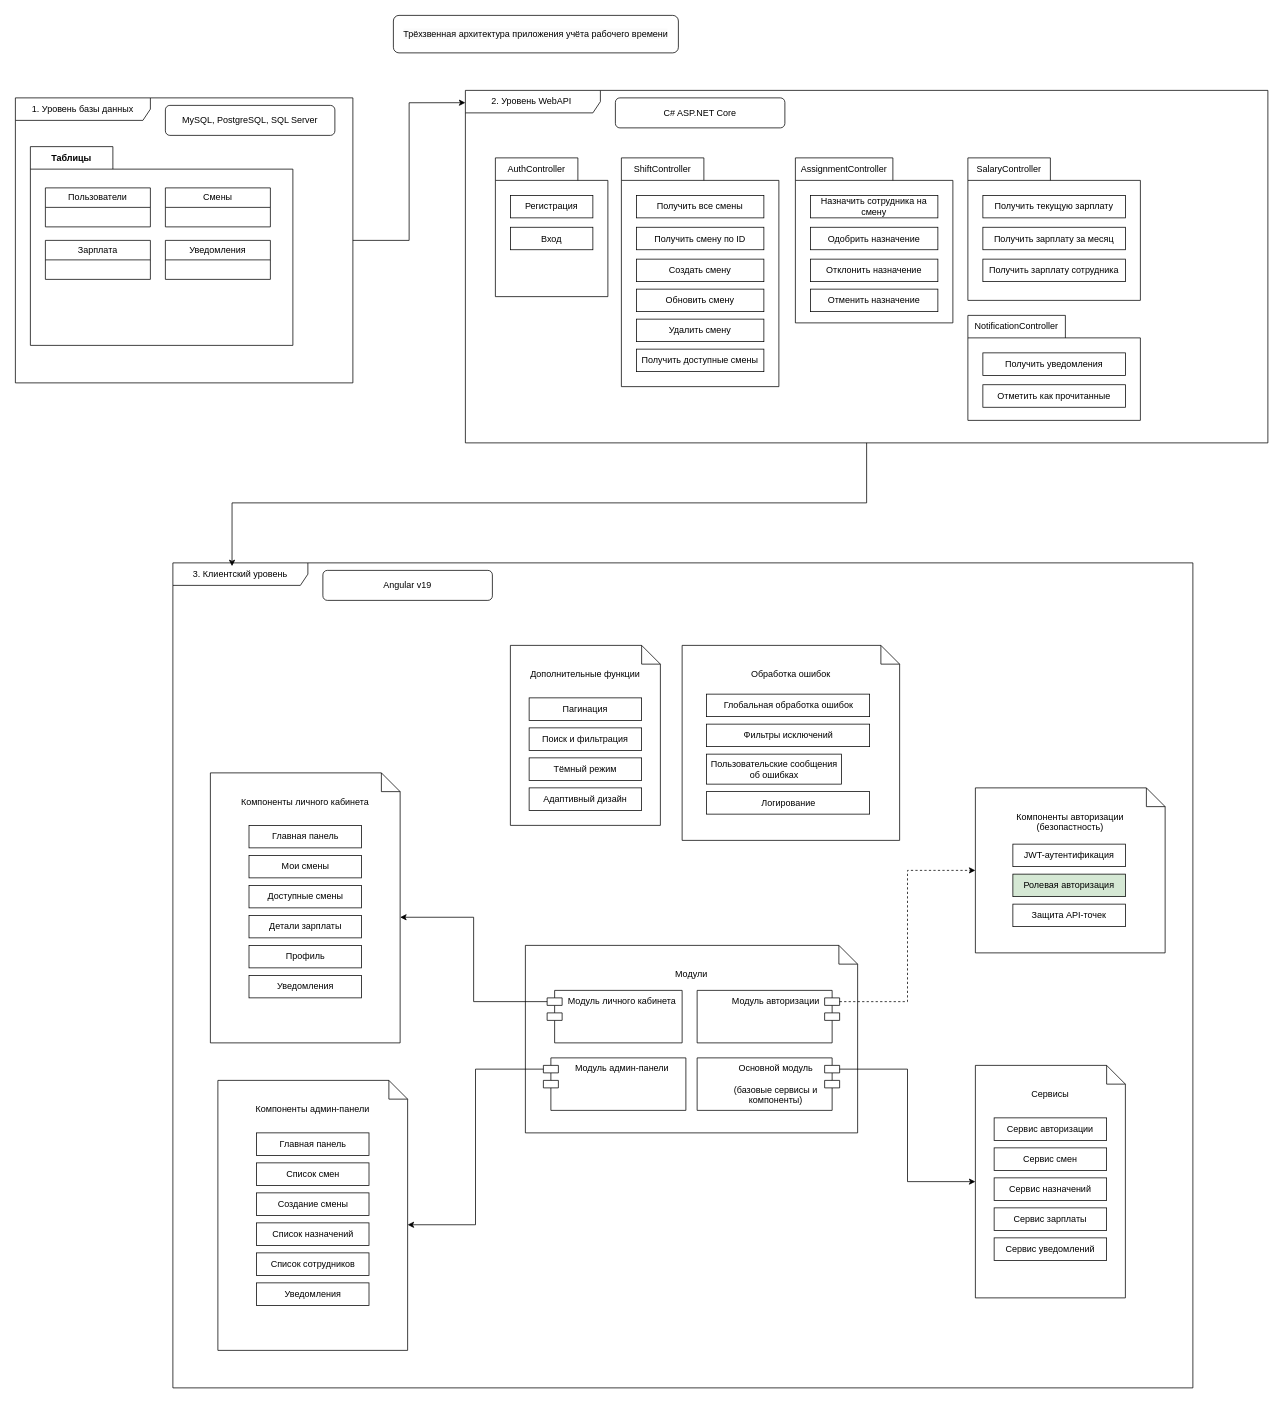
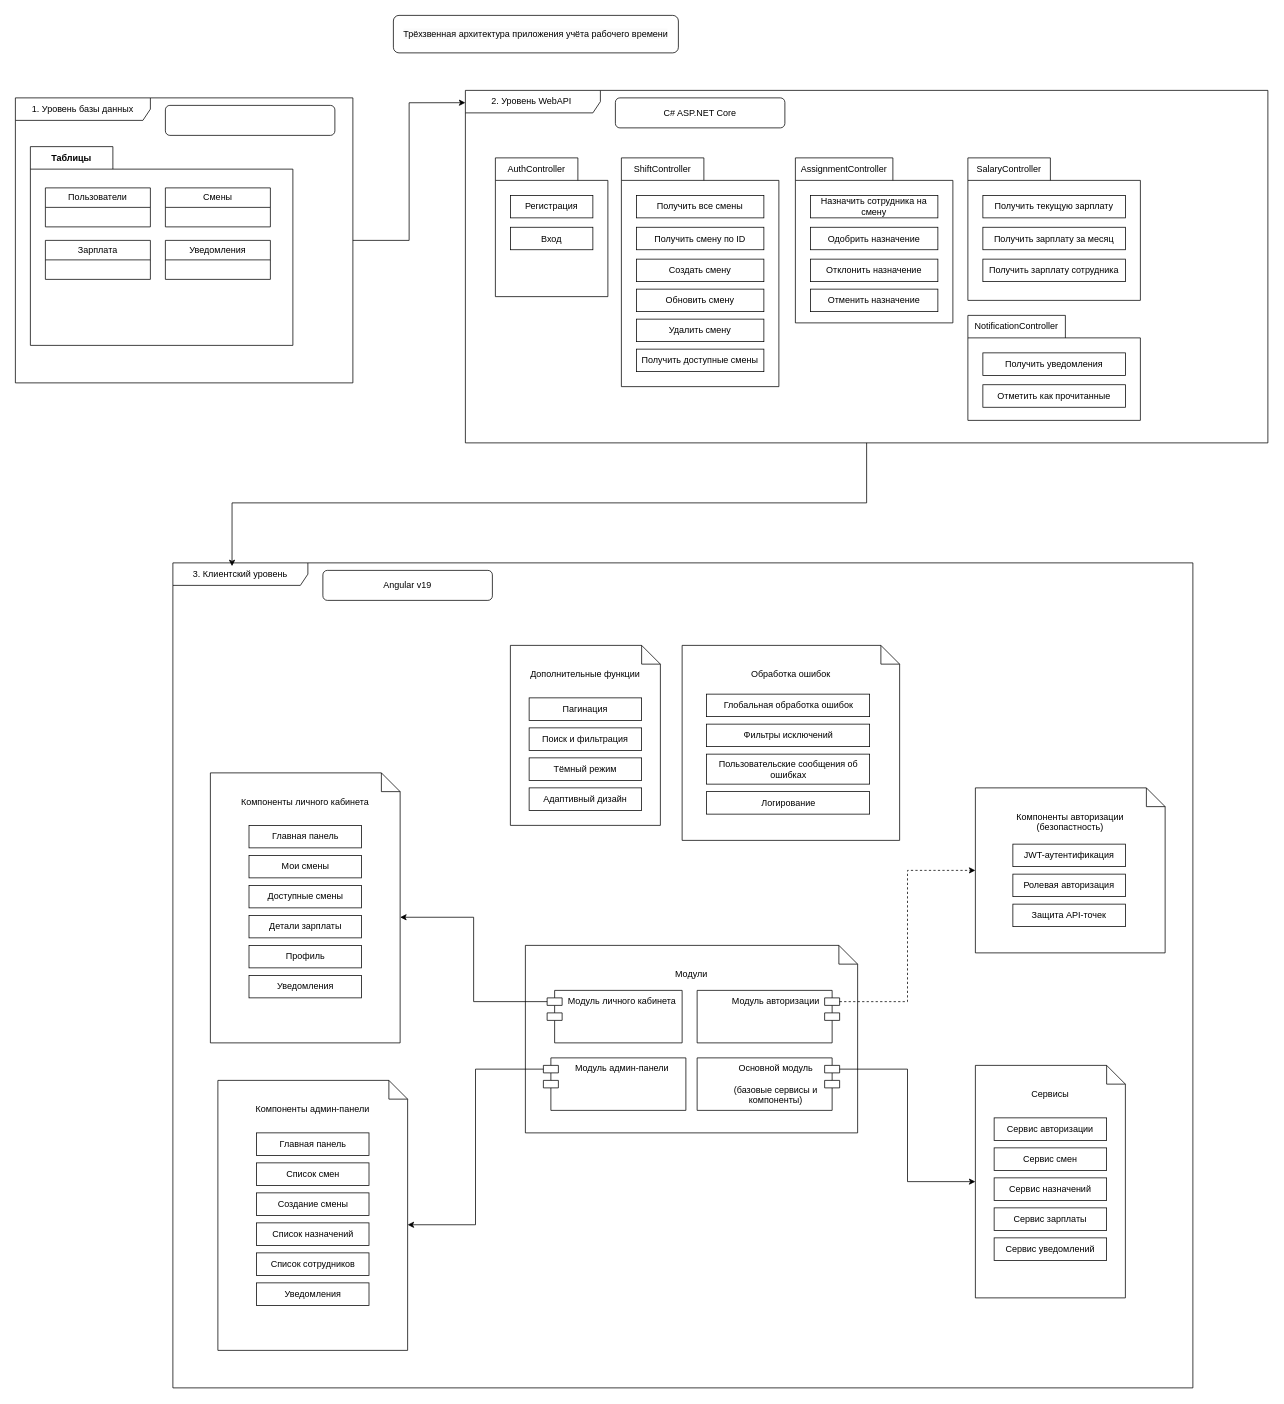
(250, 120) -> none
(774, 769) -> (788, 769)
(1069, 885) -> (1069, 885)
